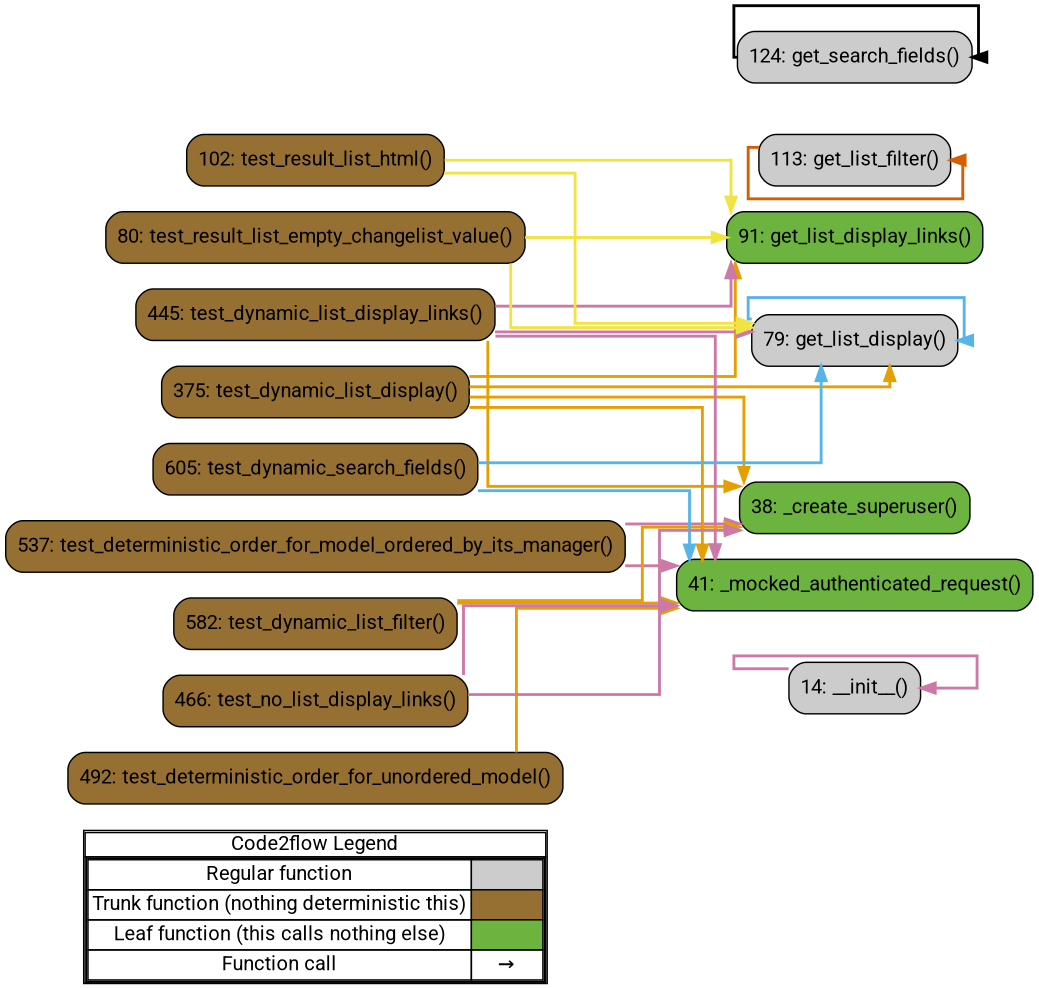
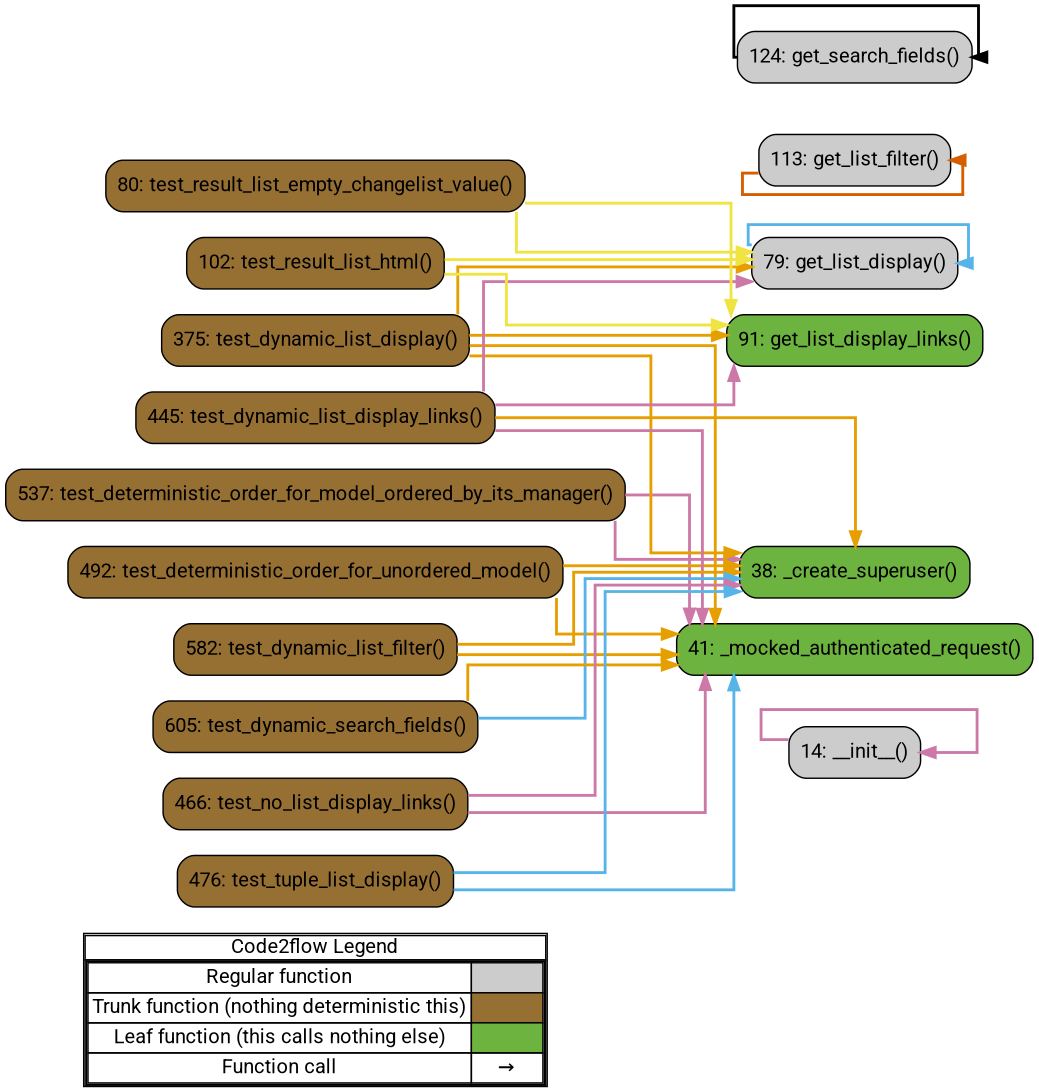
(691, 463) -> (585, 622)
(611, 491) -> (547, 665)
none -> (644, 566)
none -> (315, 881)
